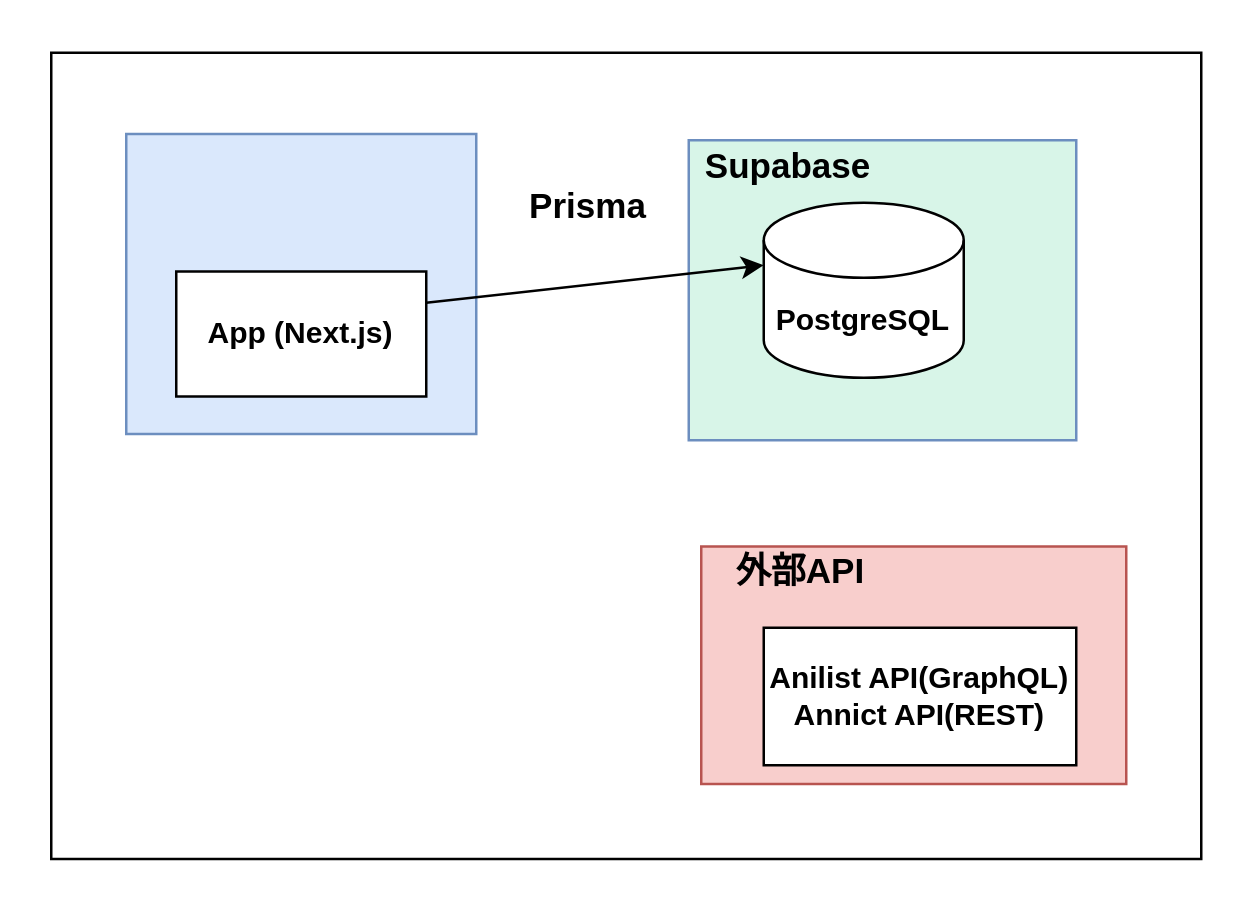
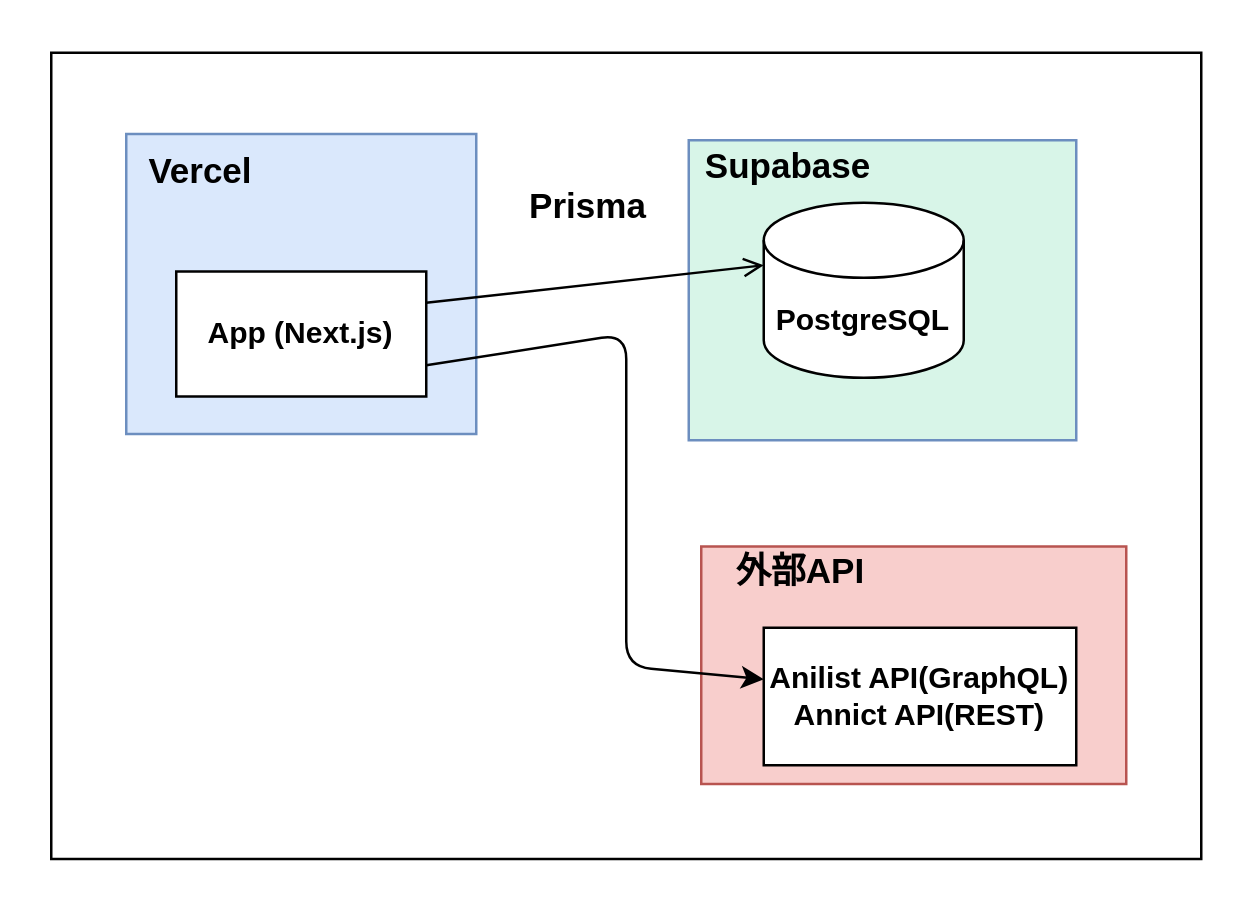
none -> (201, 171)
(745, 267) -> (749, 267)
none -> (626, 461)
